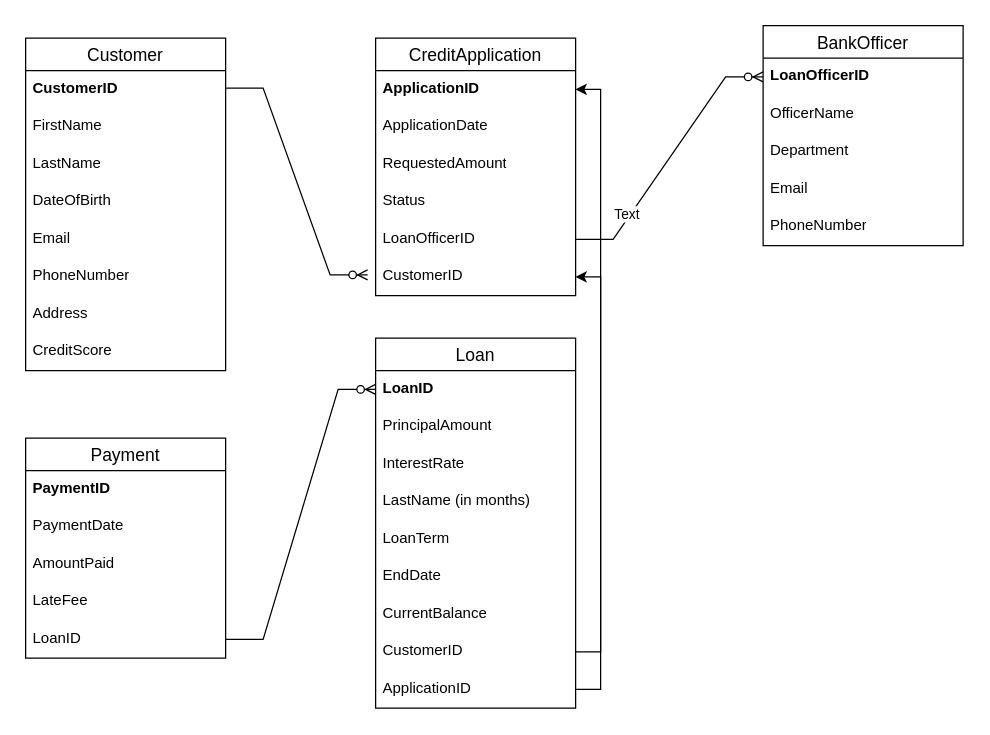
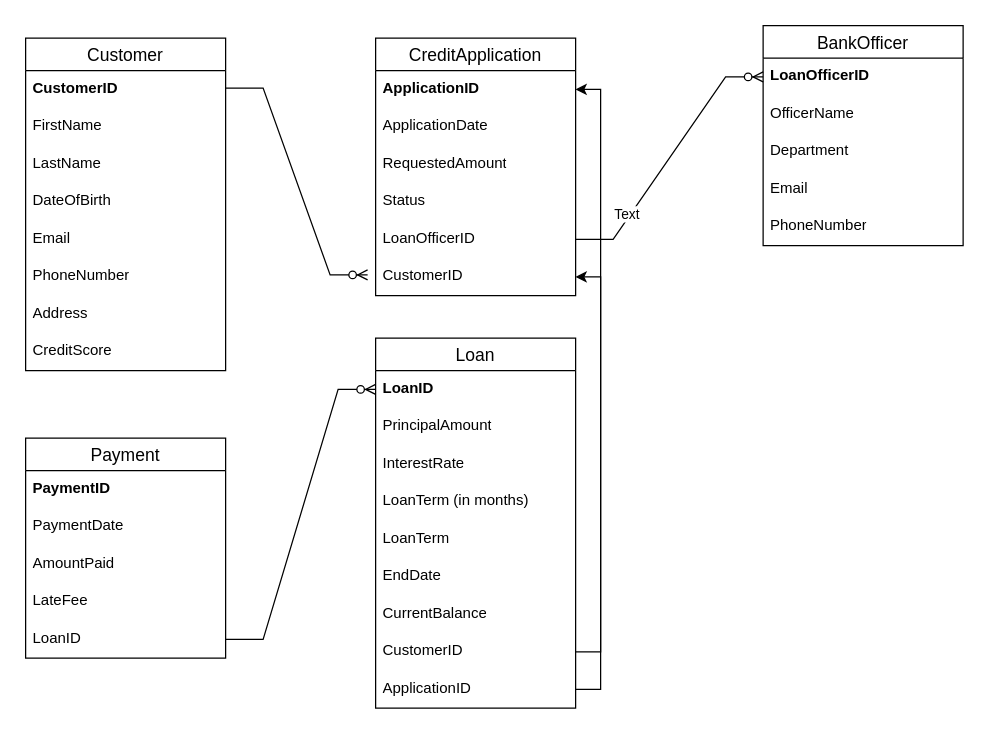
(461, 501) -> (461, 501)
